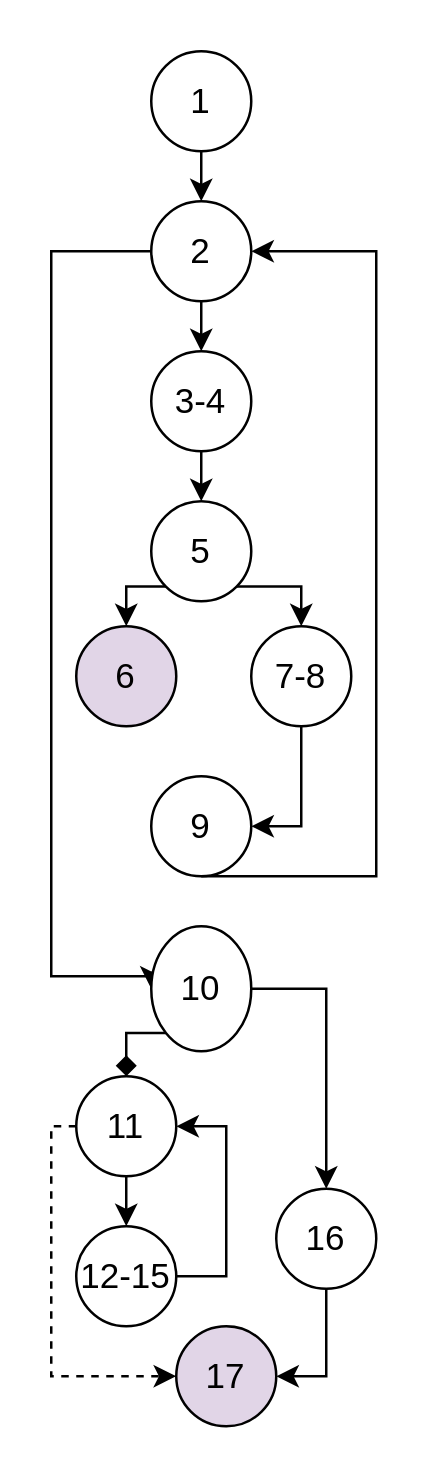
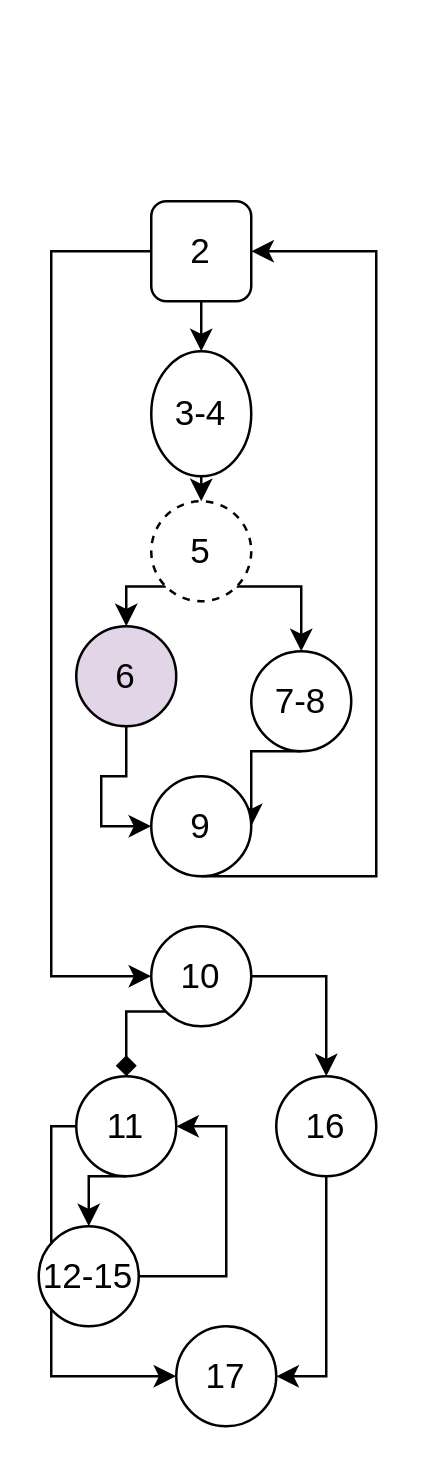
(201, 101) -> none
(201, 168) -> none
(201, 251) -> (201, 251)
(201, 401) -> (201, 414)
(201, 551) -> (201, 551)
(301, 676) -> (301, 701)
none -> (101, 780)
(201, 989) -> (201, 976)
(326, 1239) -> (326, 1126)
(126, 1276) -> (89, 1276)
(51, 1290) -> (51, 1290)
(226, 1376) -> (226, 1376)
